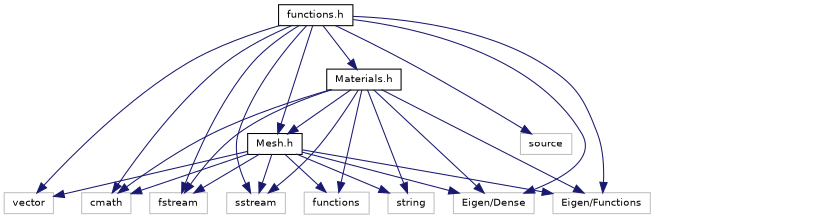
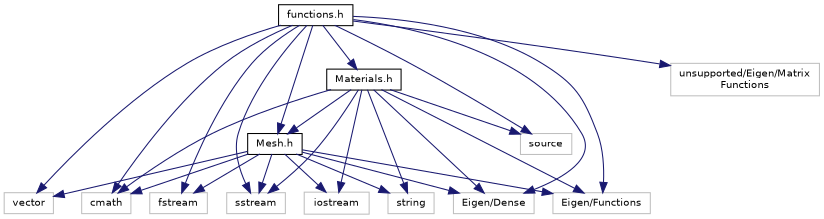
none -> (745, 80)
(253, 124) -> (450, 110)
(337, 203) -> (337, 203)
